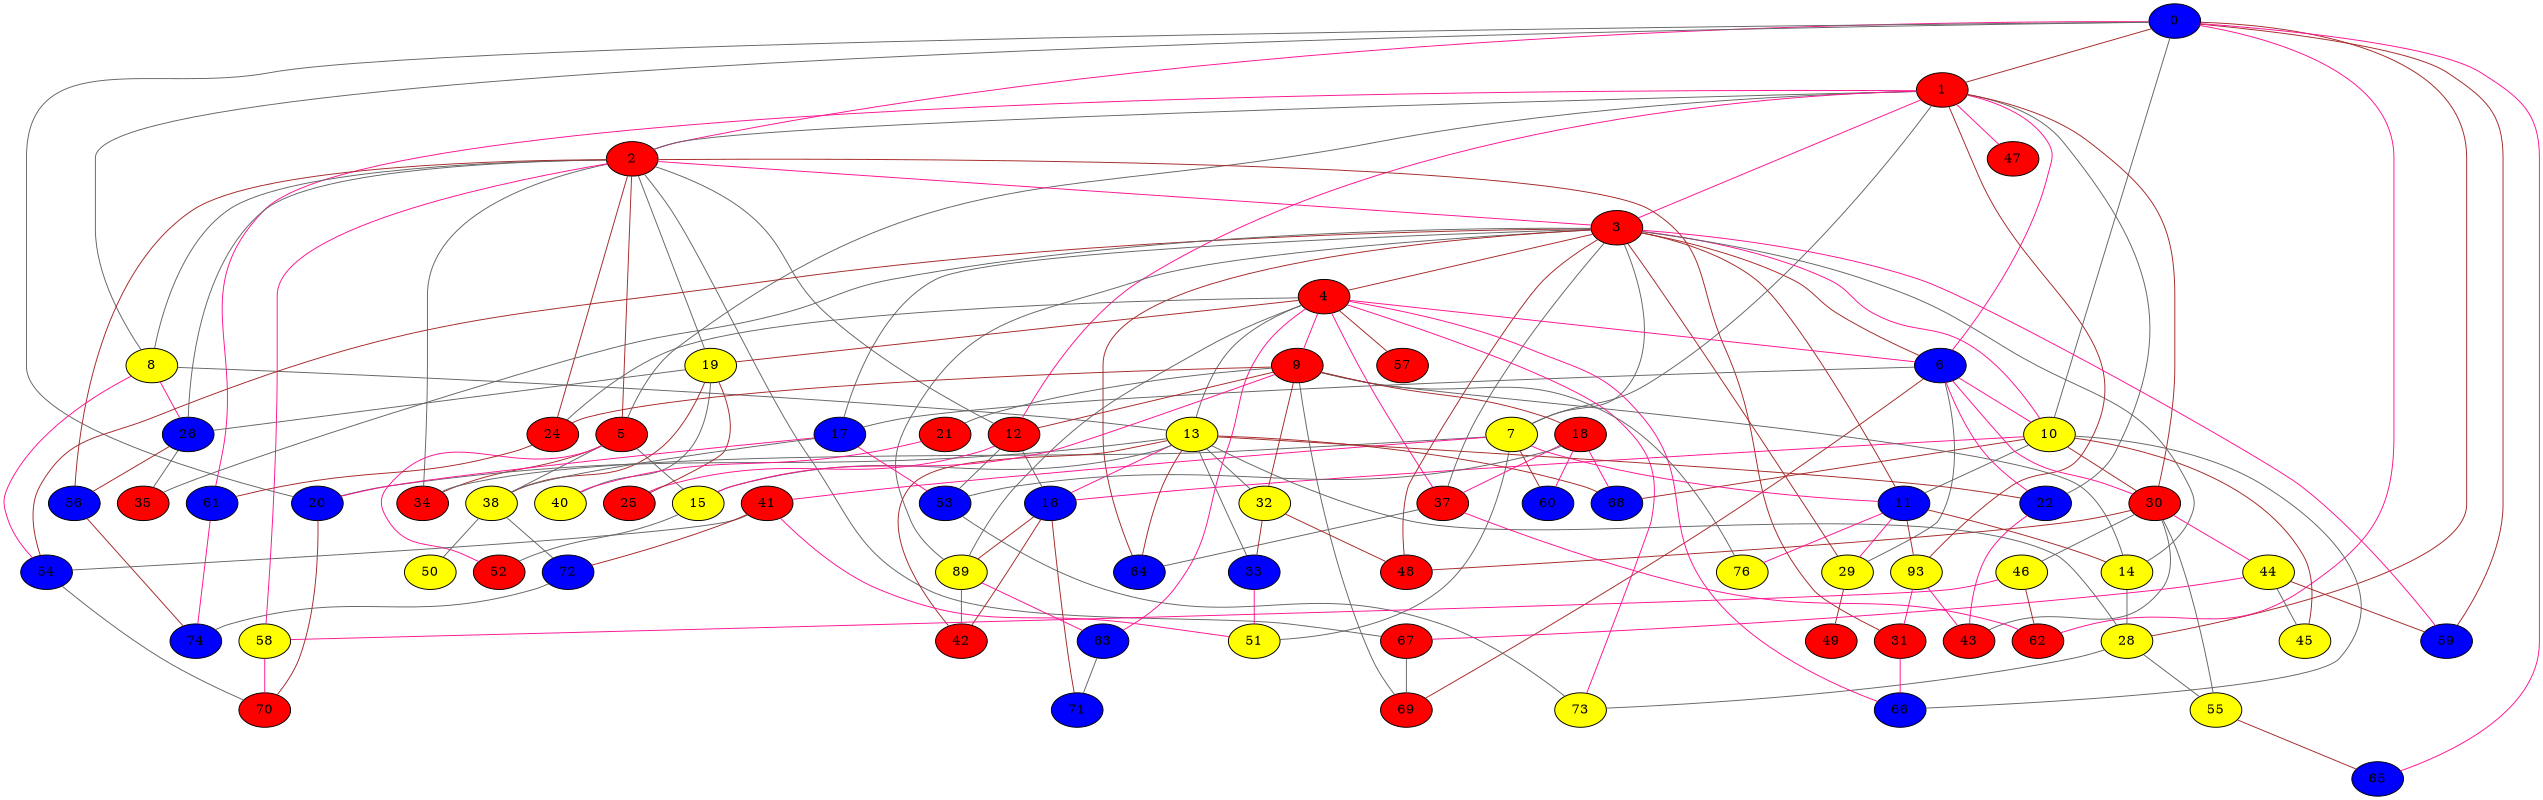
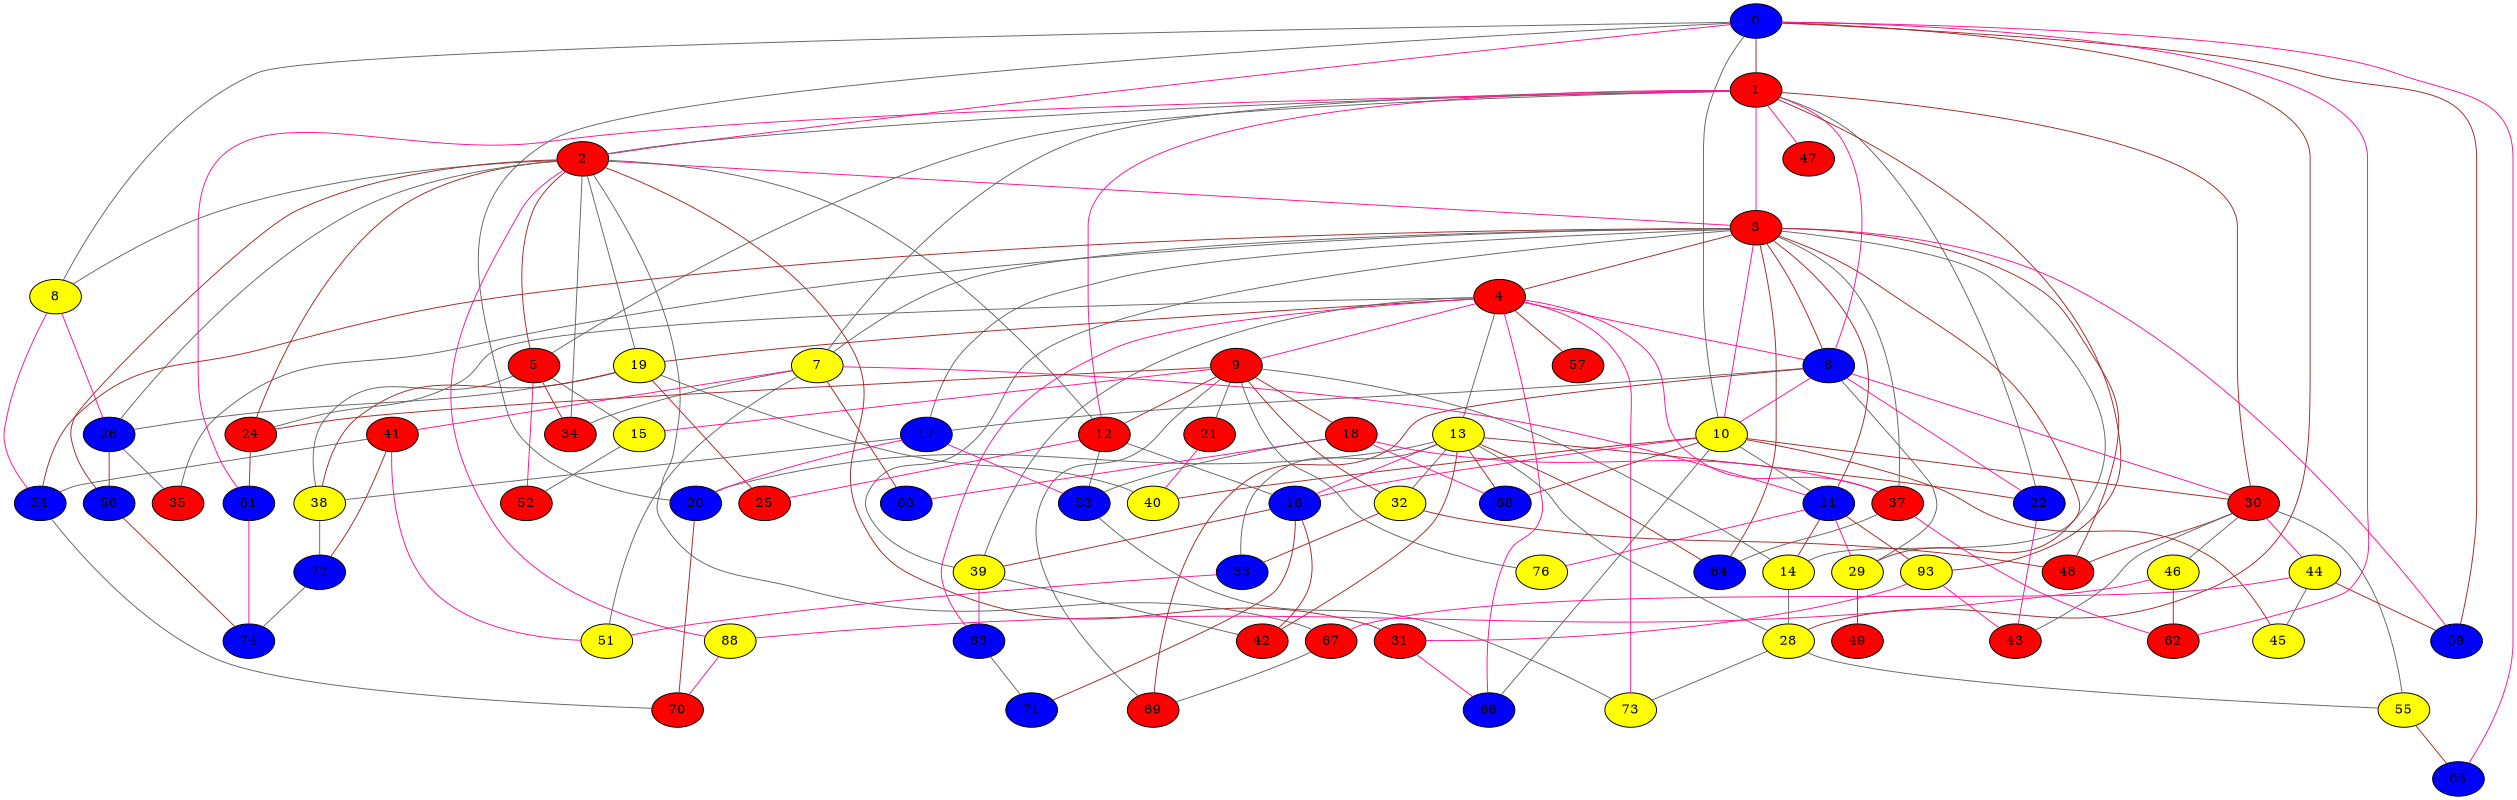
(673, 391) -> none
none -> (1463, 462)
(990, 469) -> none
(430, 572) -> none
(961, 572) -> (979, 572)
(265, 641) -> (730, 641)
